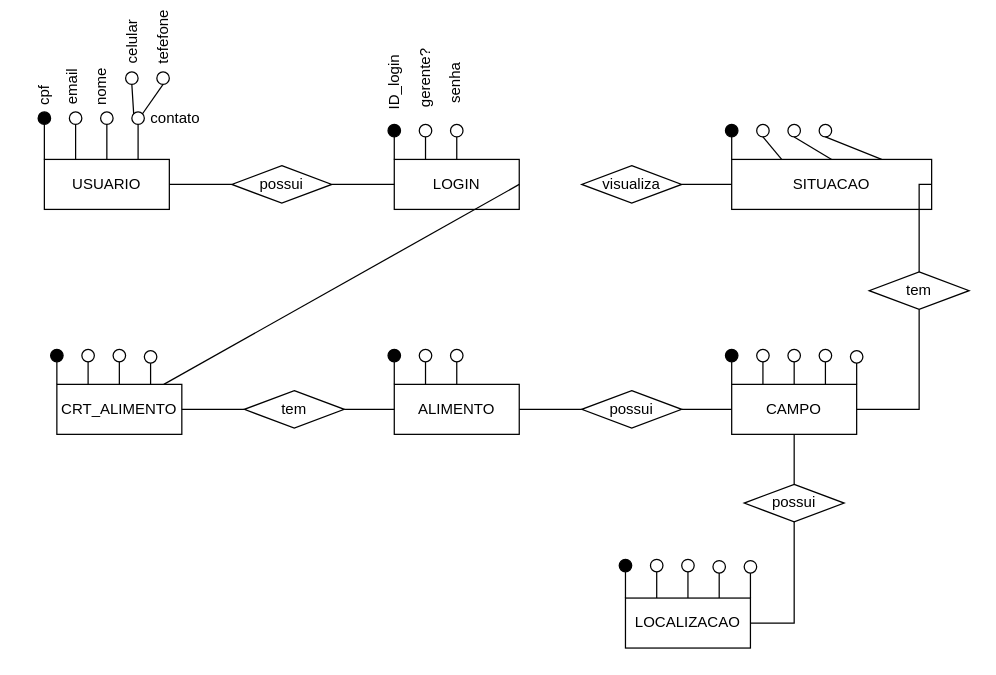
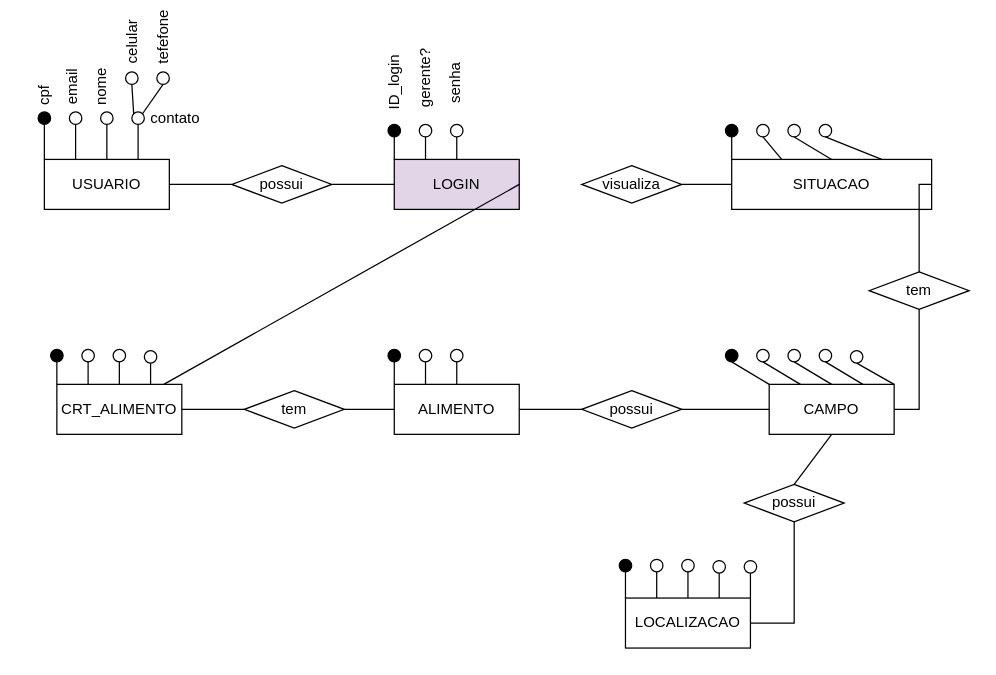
(457, 184) -> (457, 184)
(794, 409) -> (832, 409)
